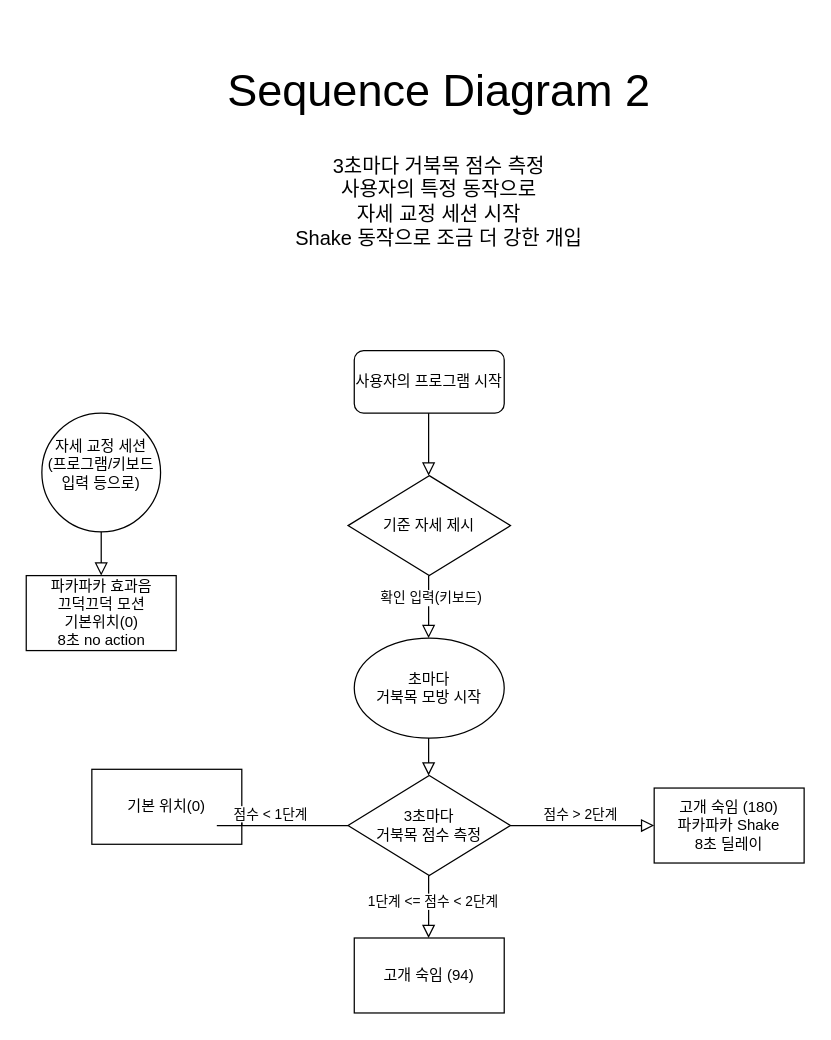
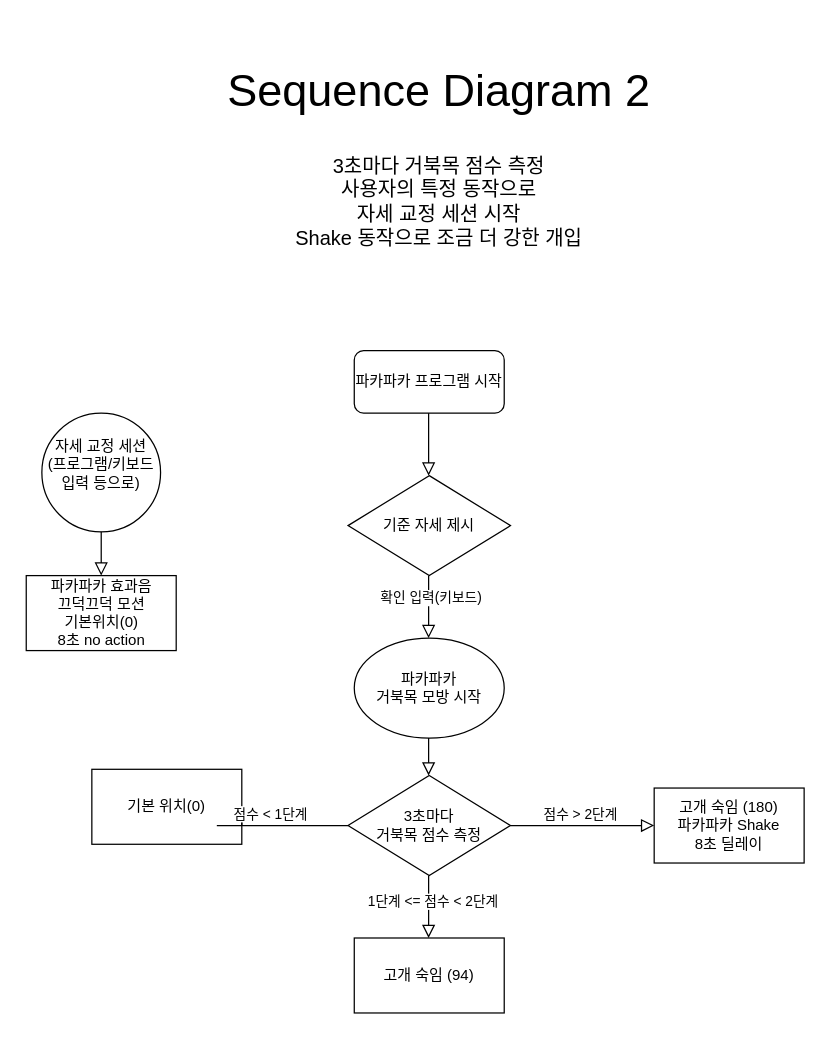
(429, 382) -> (429, 382)
(429, 688) -> (429, 688)
